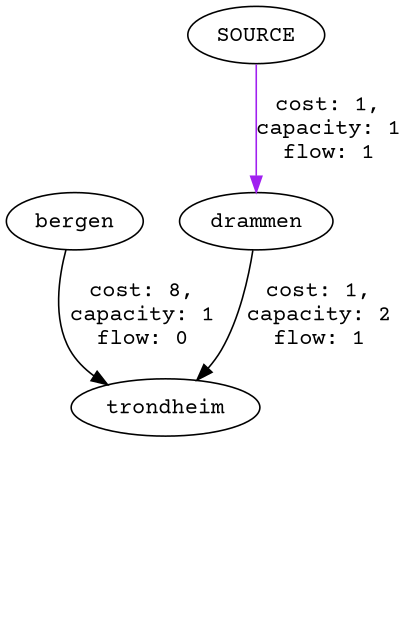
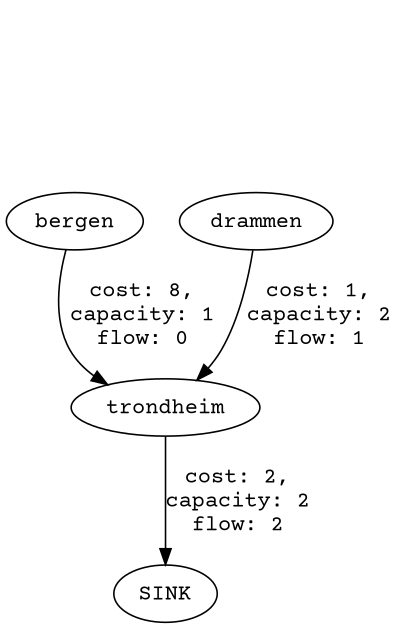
(256, 35) -> none
none -> (166, 594)
